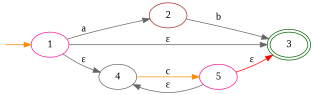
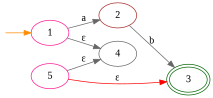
(165, 45) -> none
(164, 77) -> none
